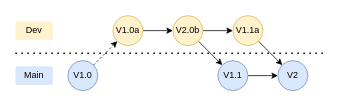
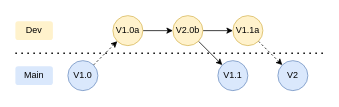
(268, 50) -> (268, 50)
(260, 75) -> none
